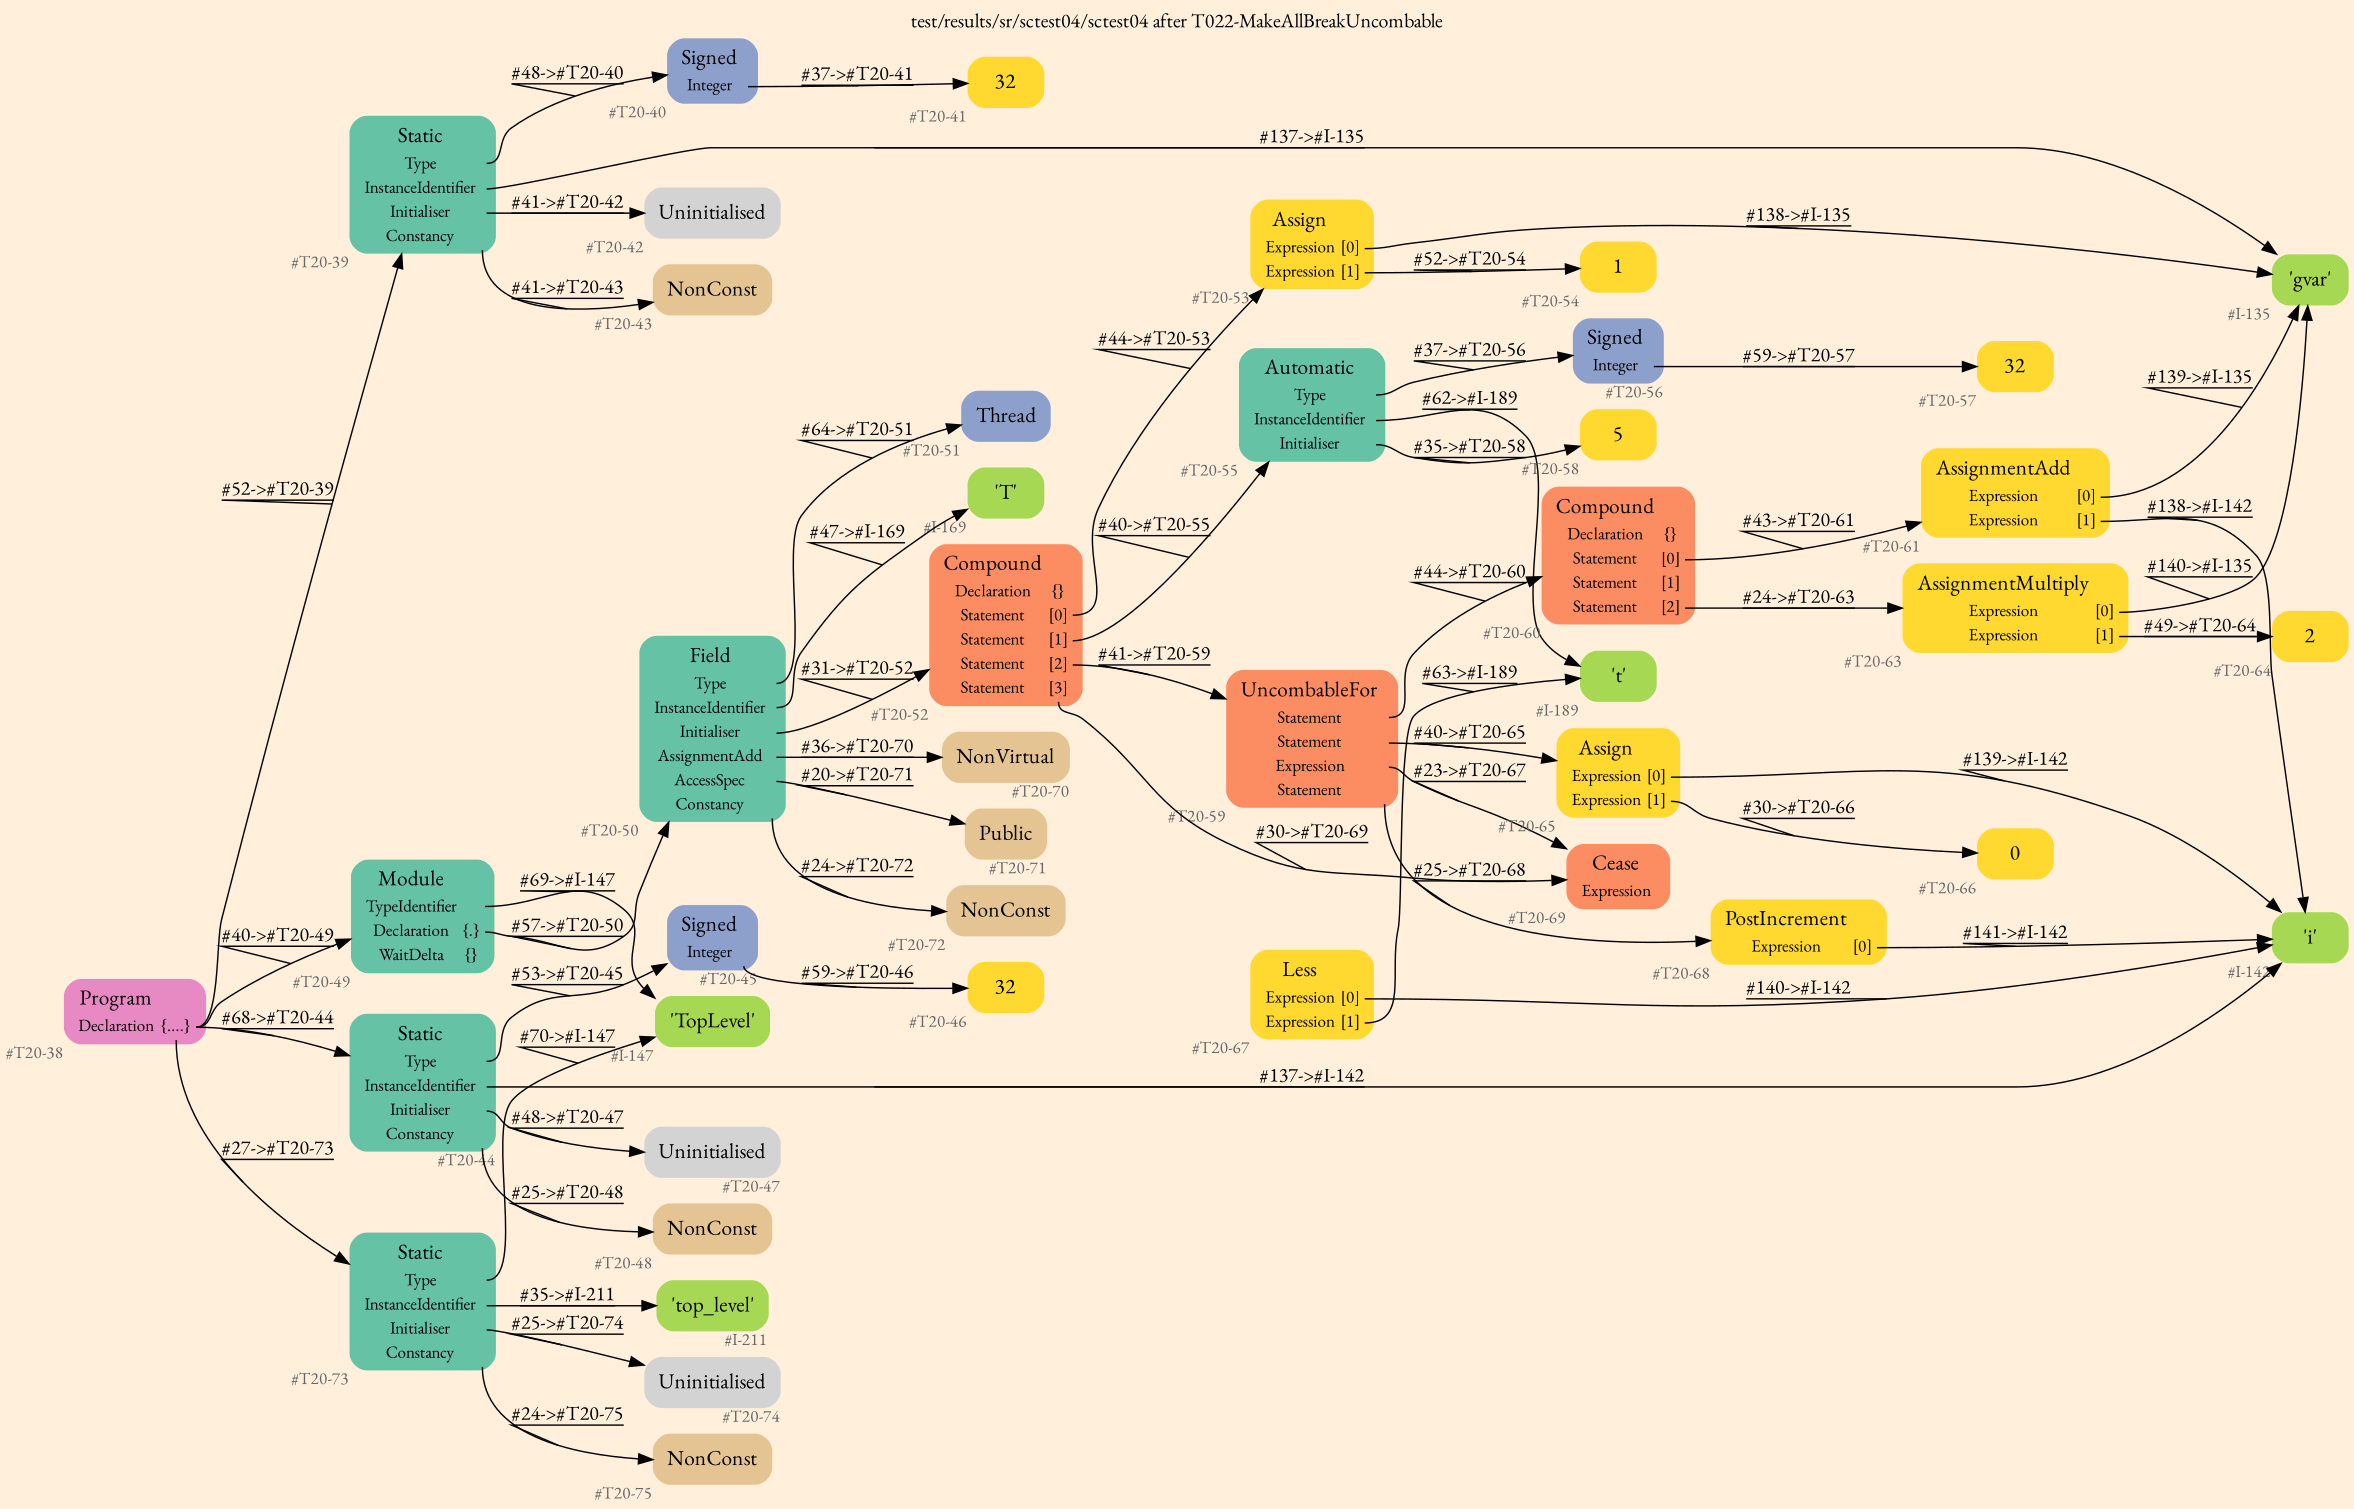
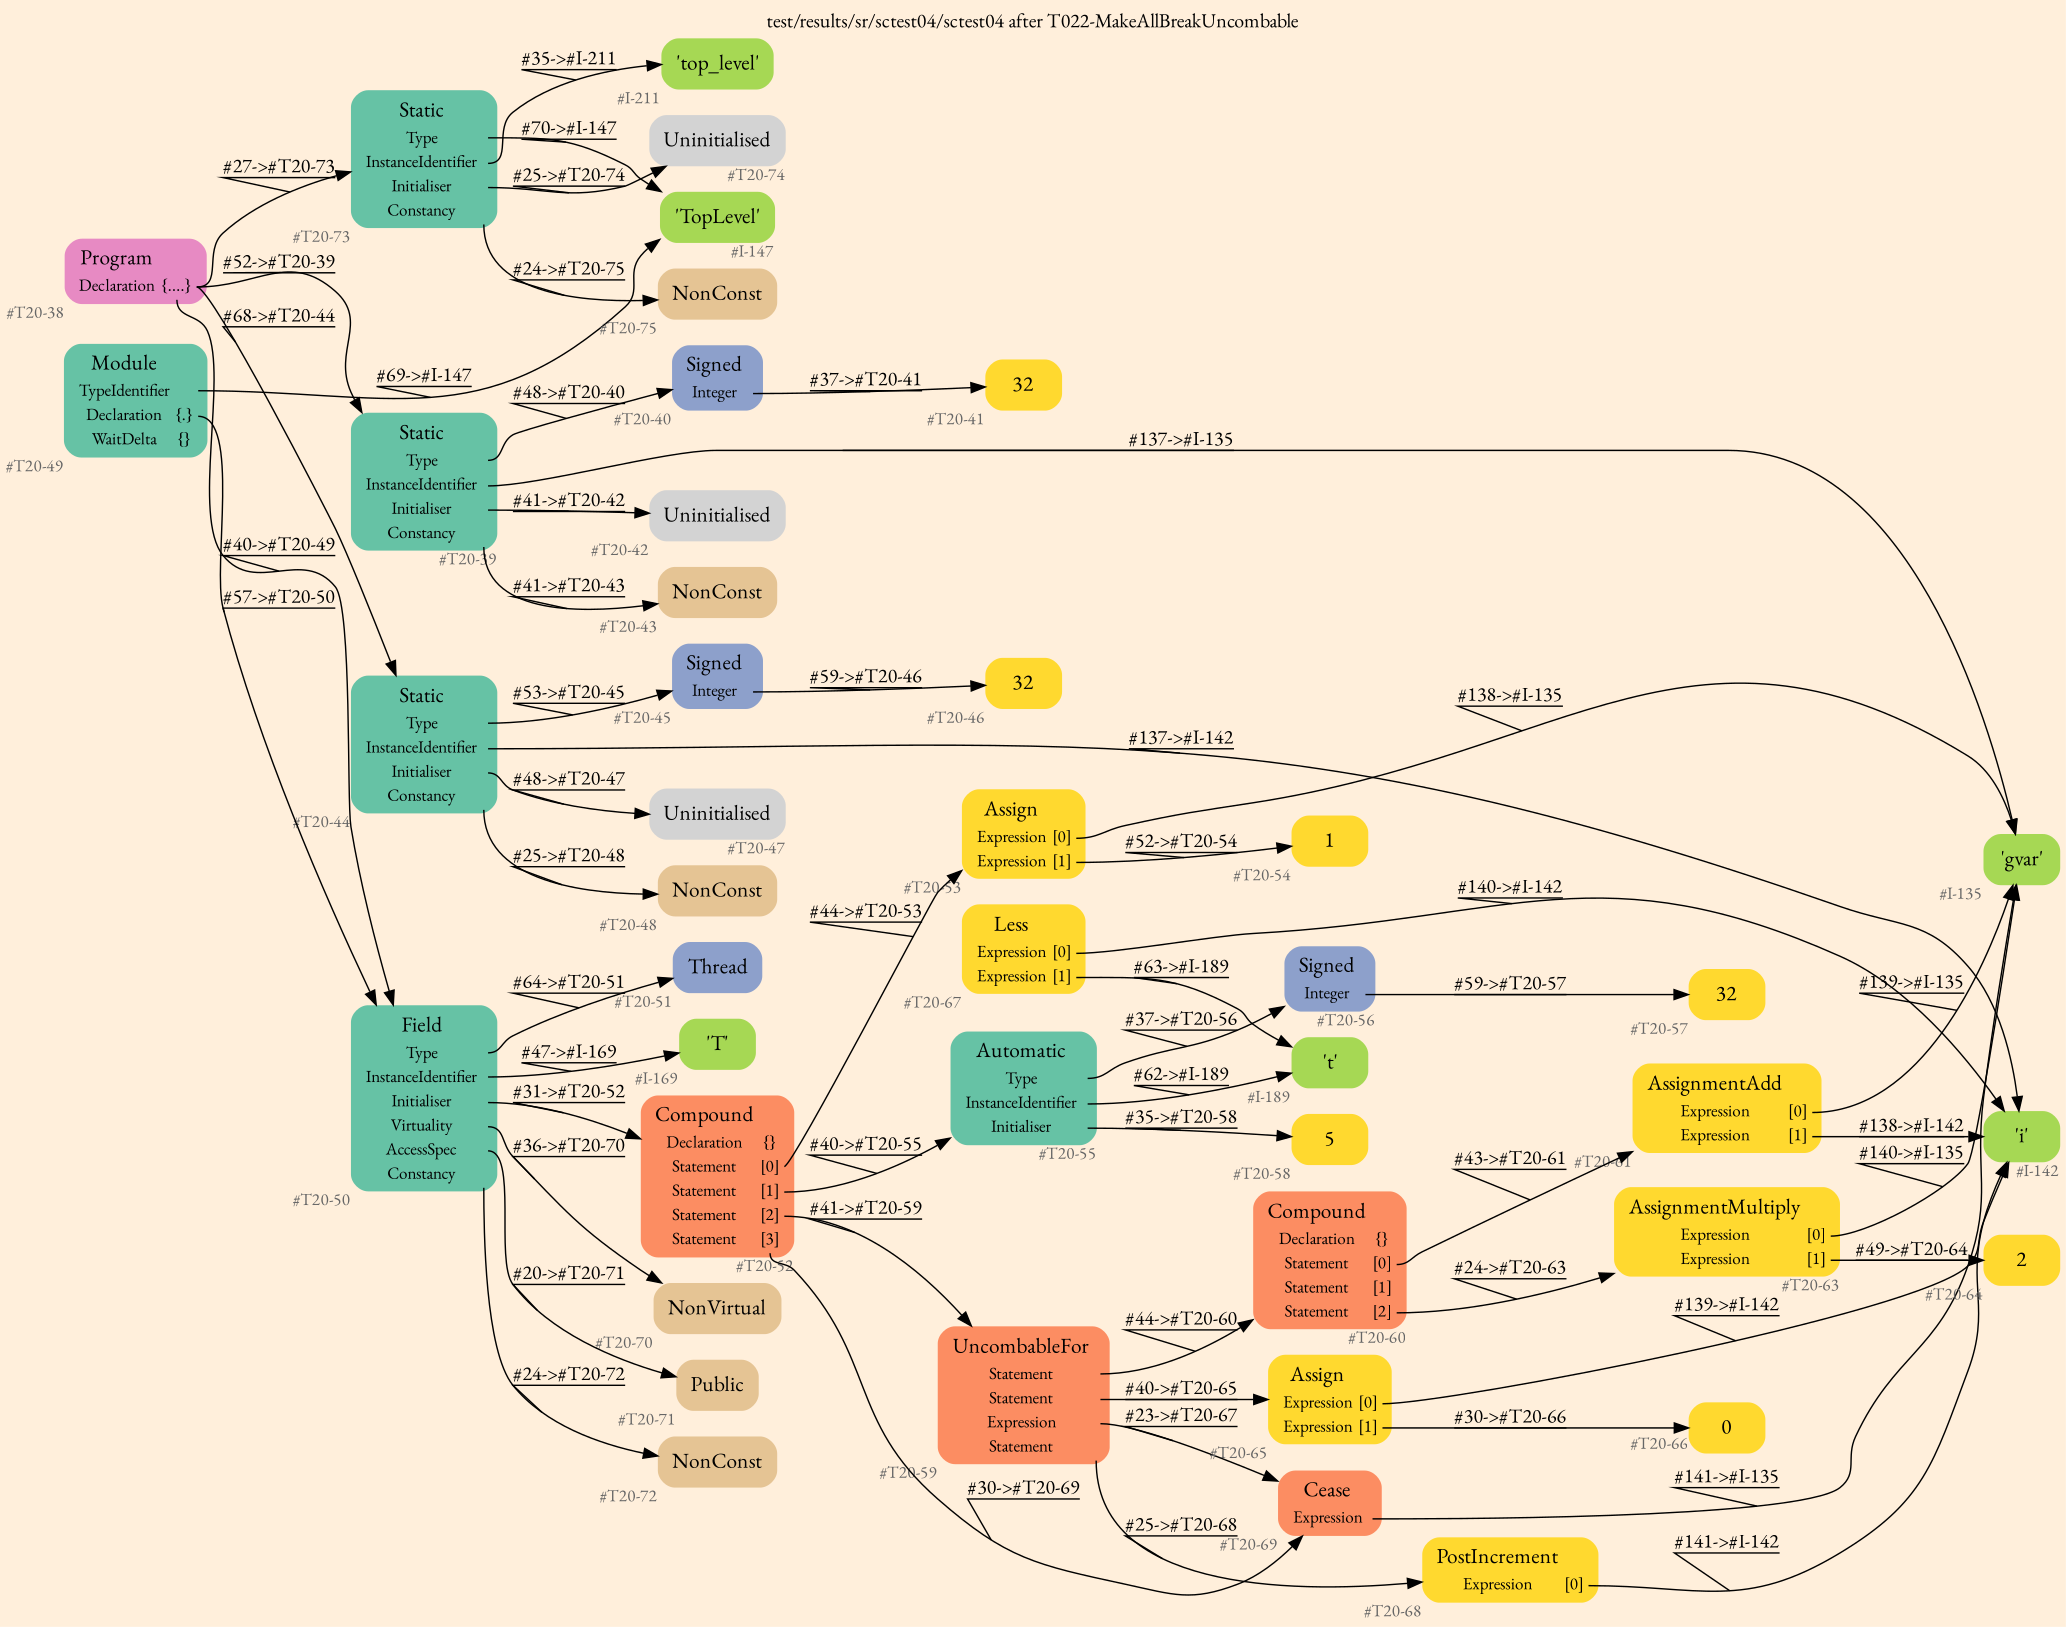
(710, 756) -> (422, 1125)
(261, 978) -> (338, 594)
none -> (1868, 1414)
